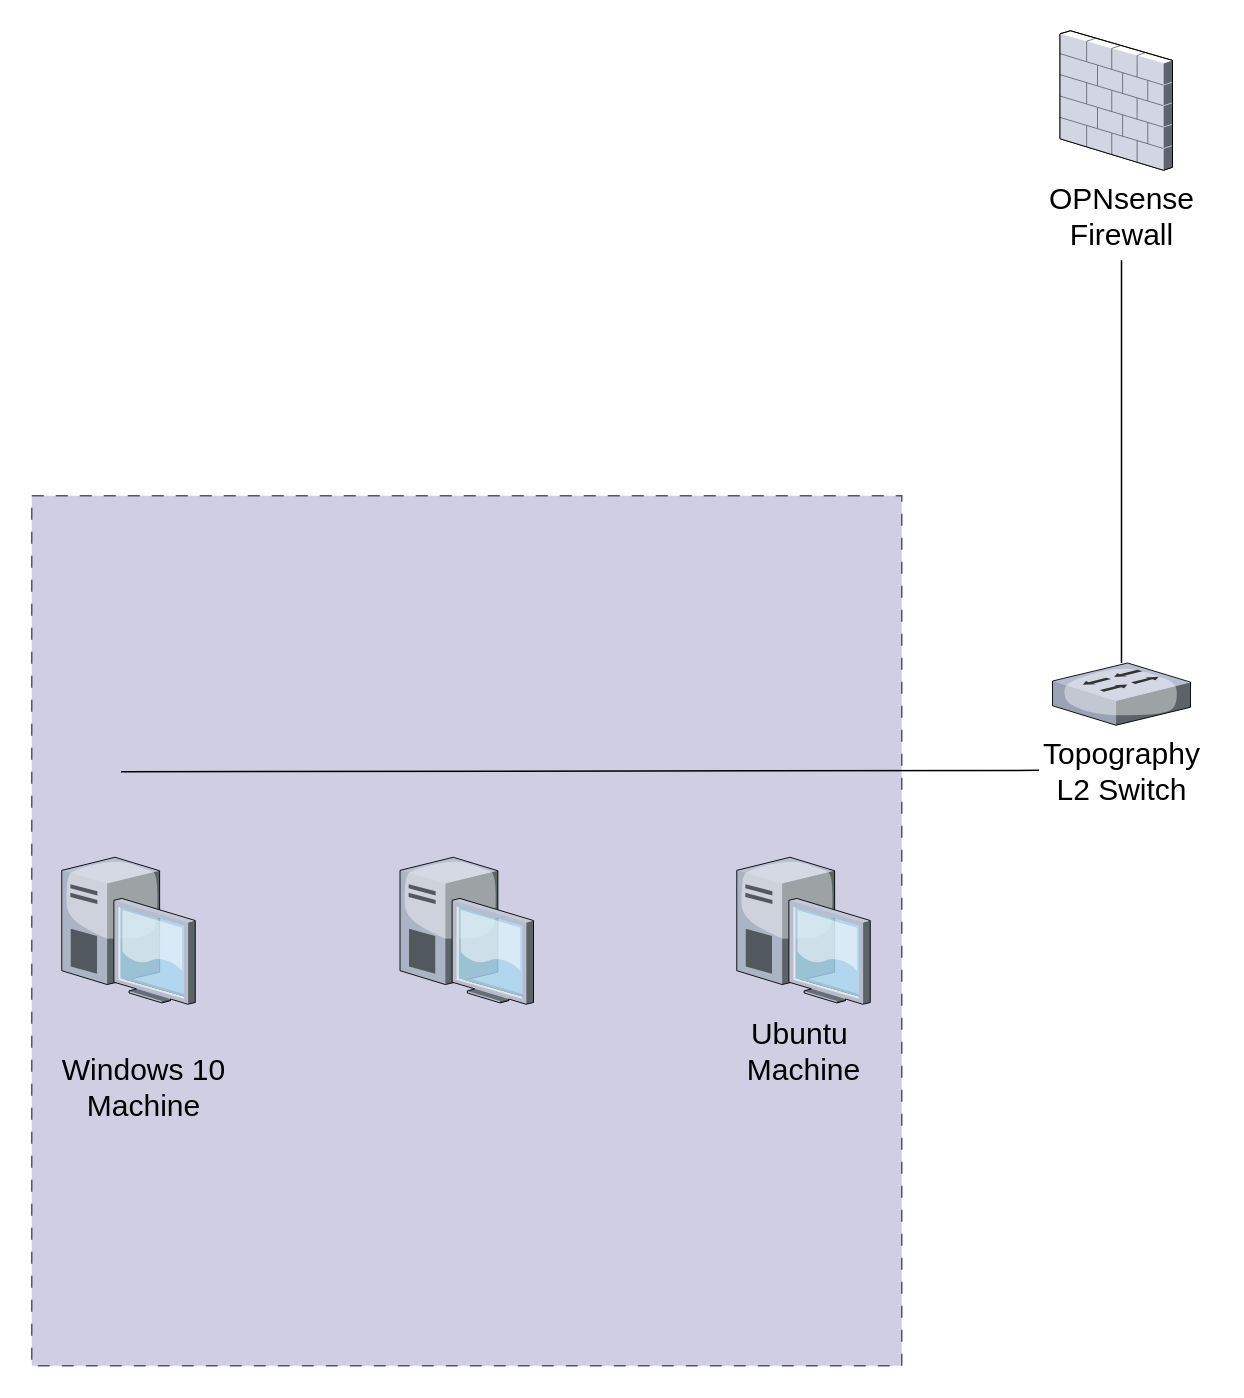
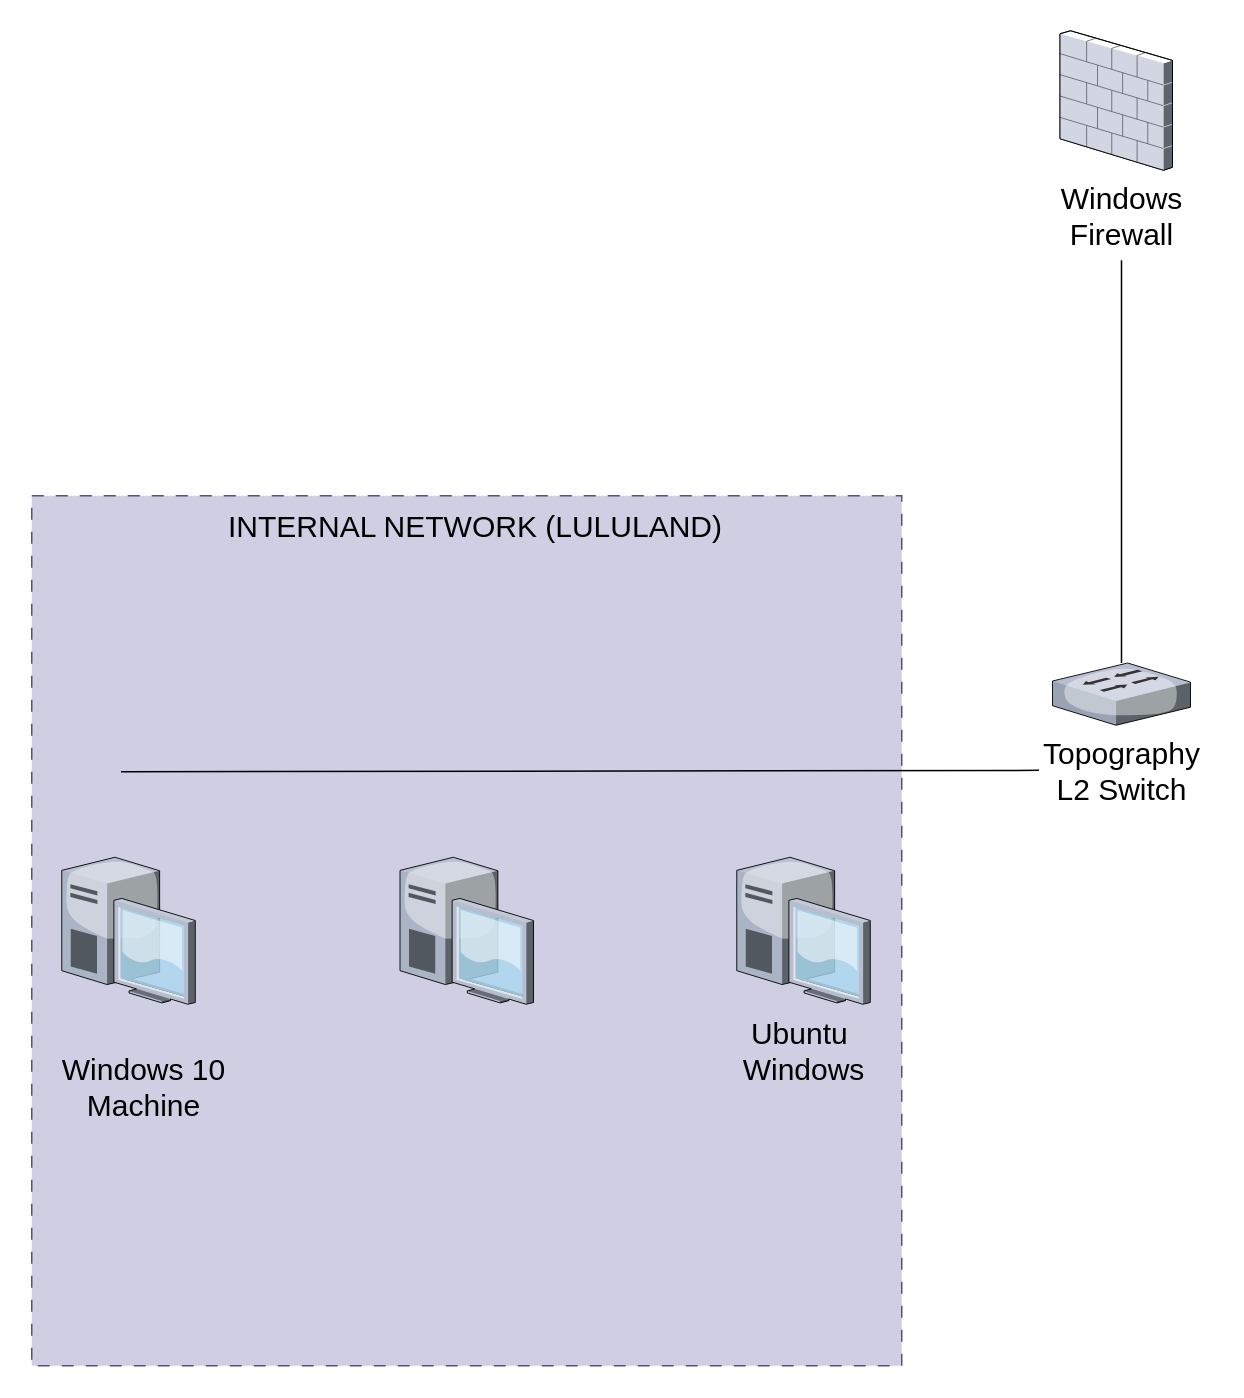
(1122, 215) -> (1122, 215)
none -> (474, 526)
(804, 1051) -> (804, 1051)
